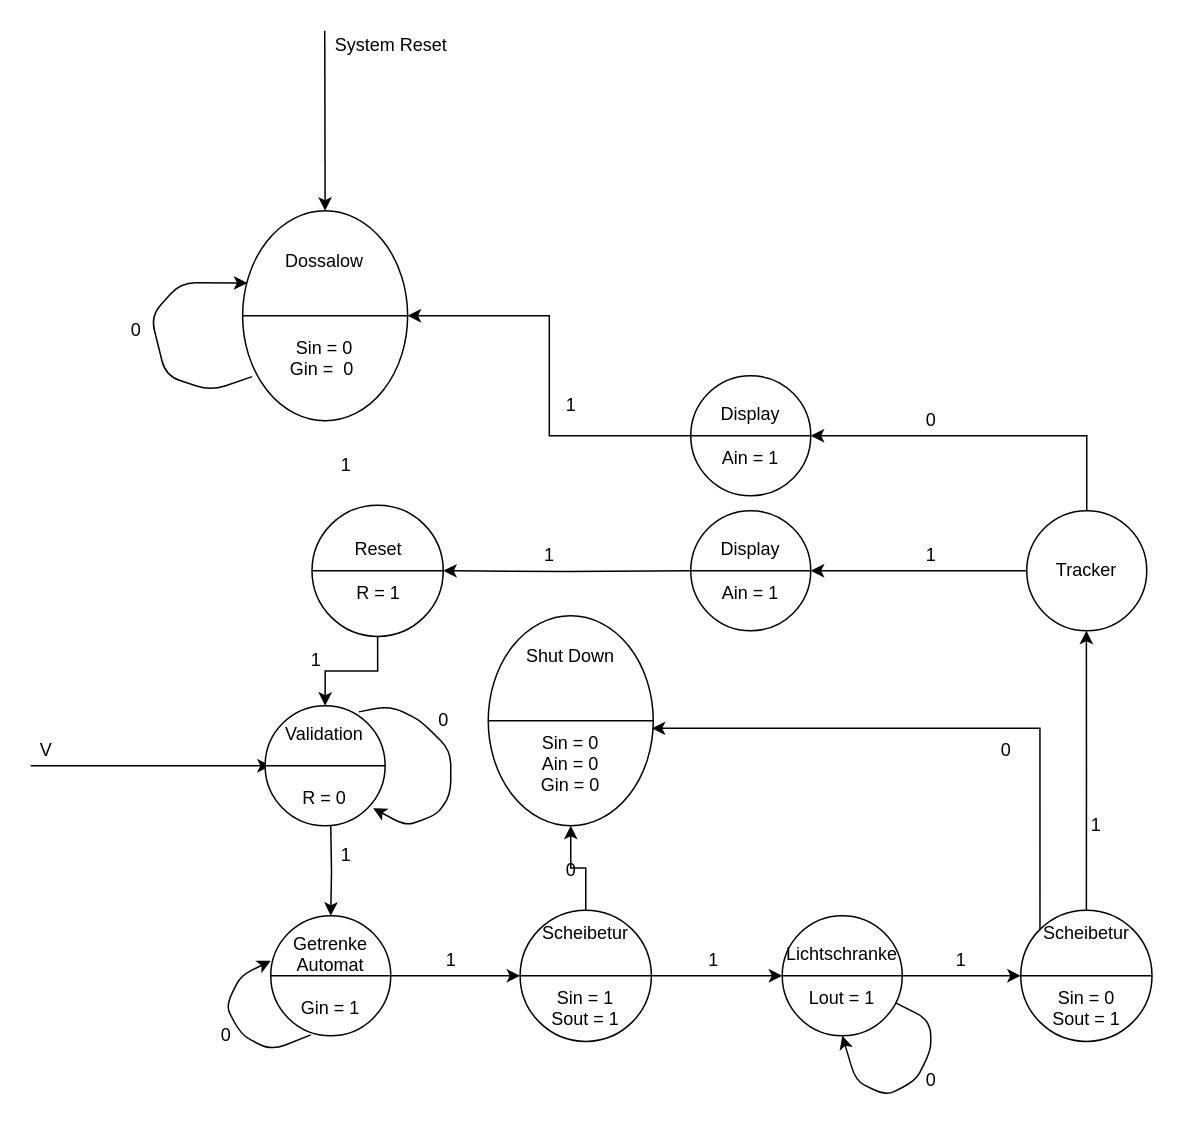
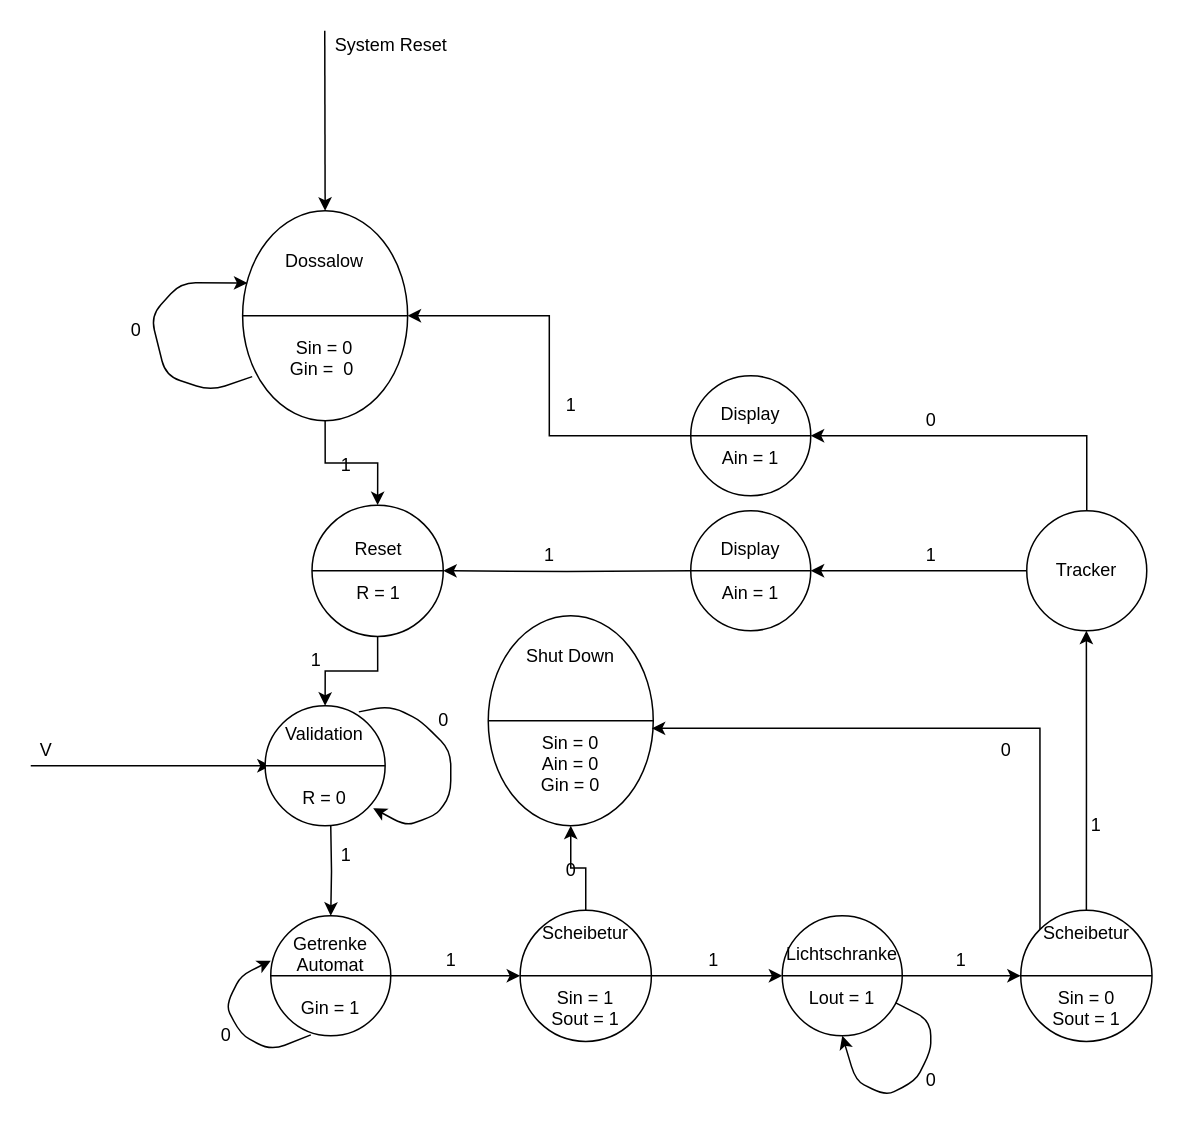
none -> (346, 463)
